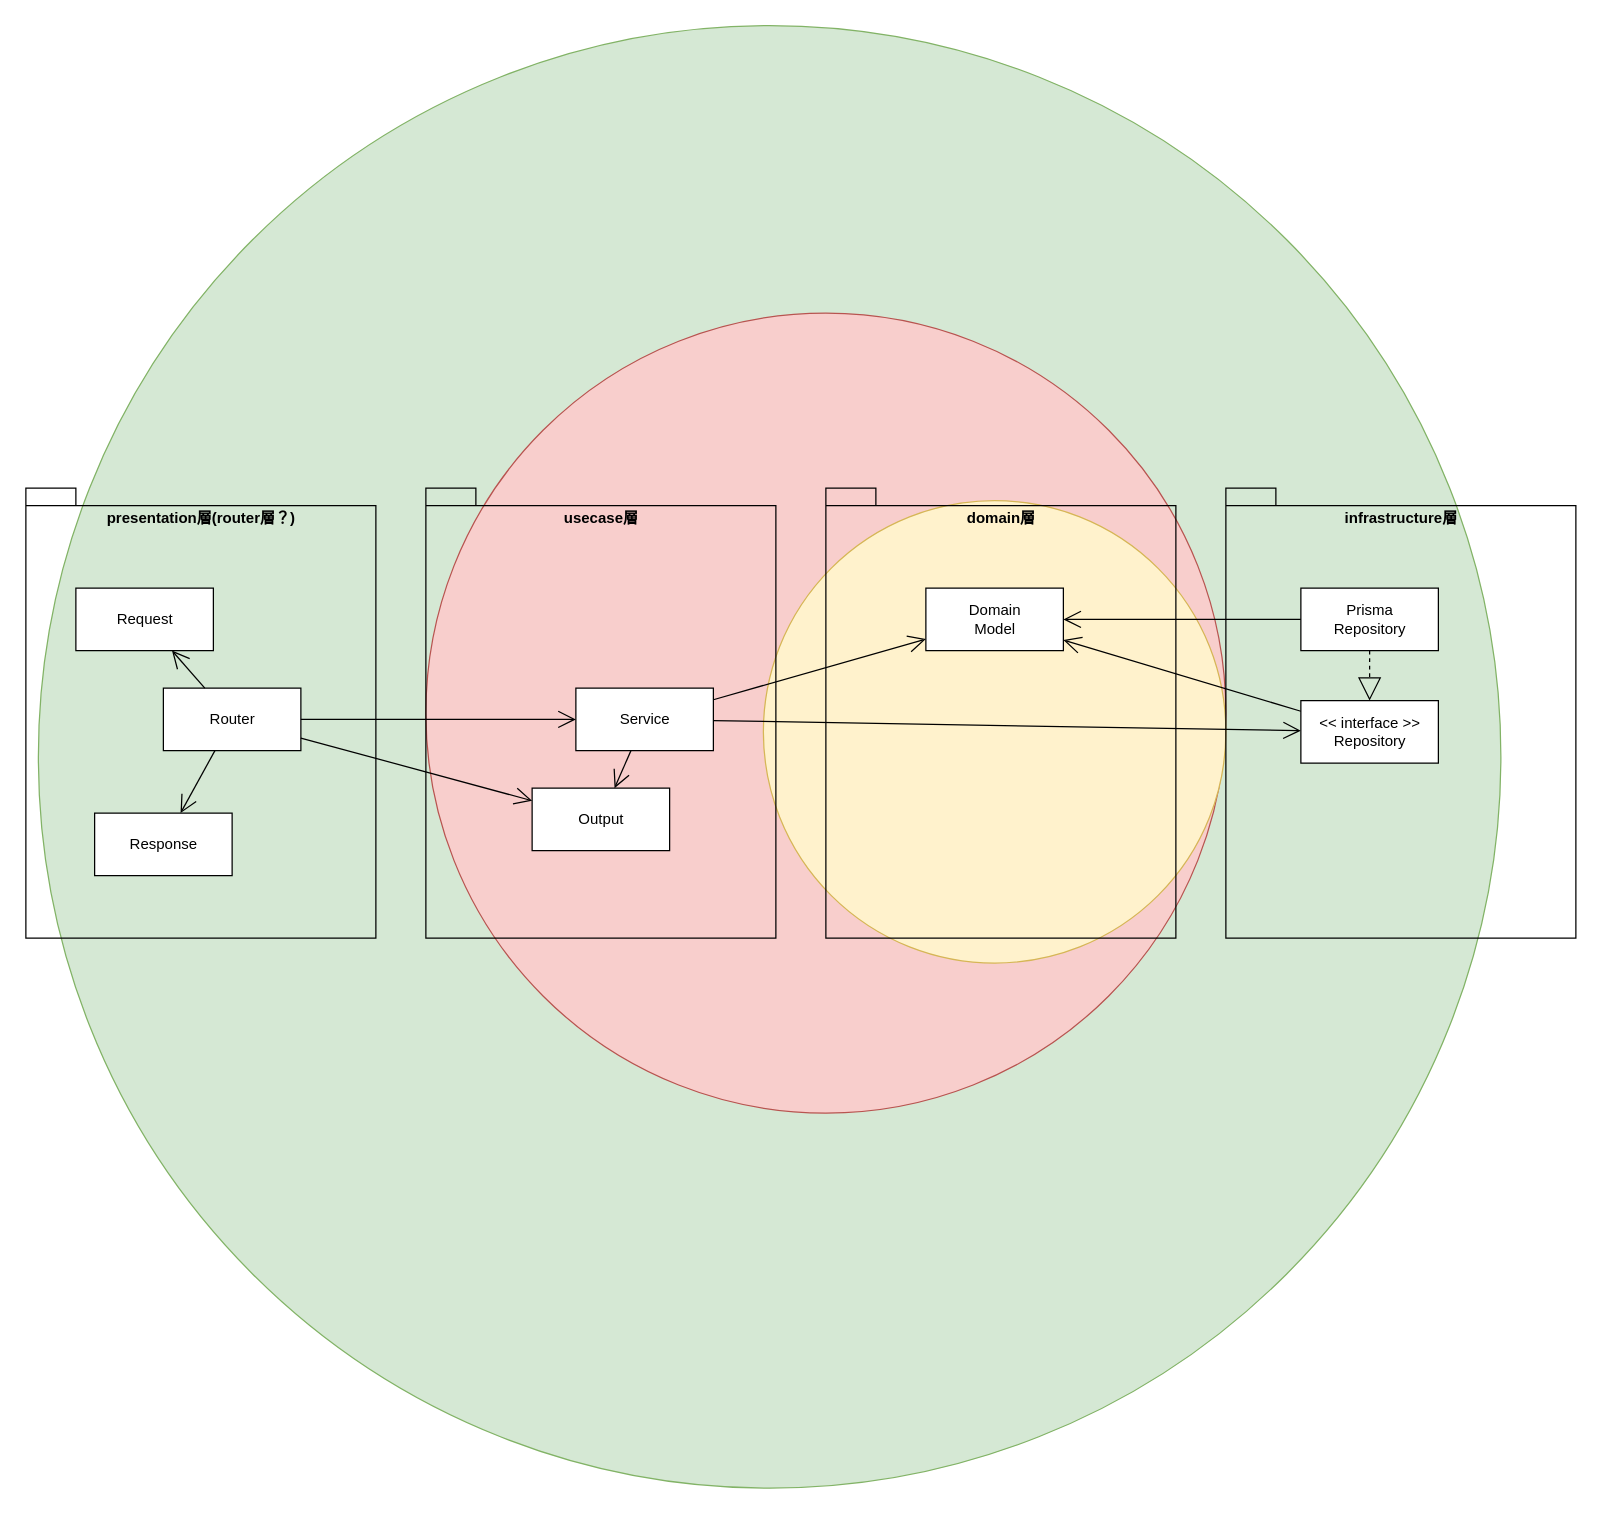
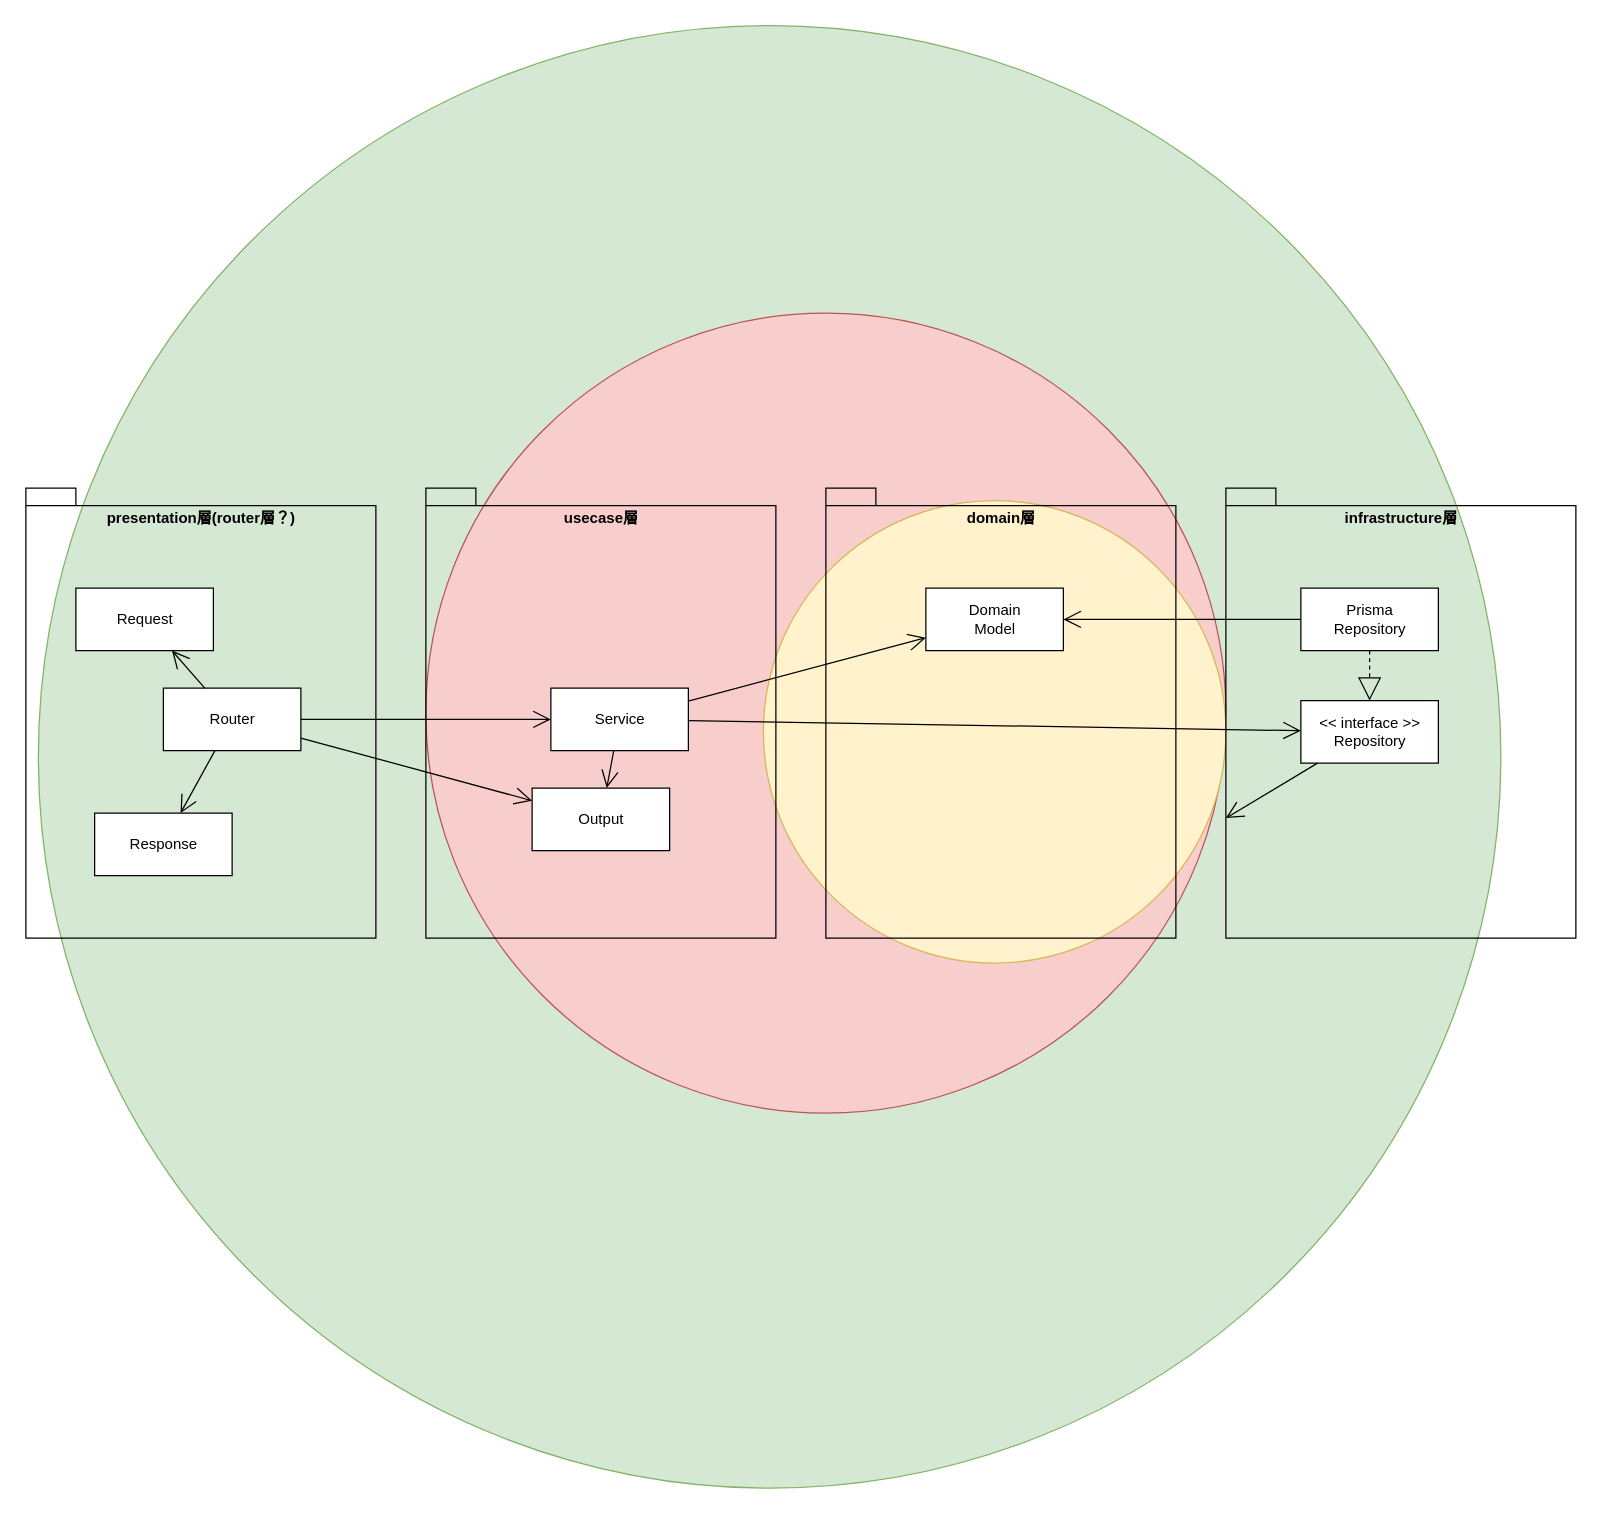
(1184, 676) -> (1273, 790)
(644, 719) -> (619, 719)
